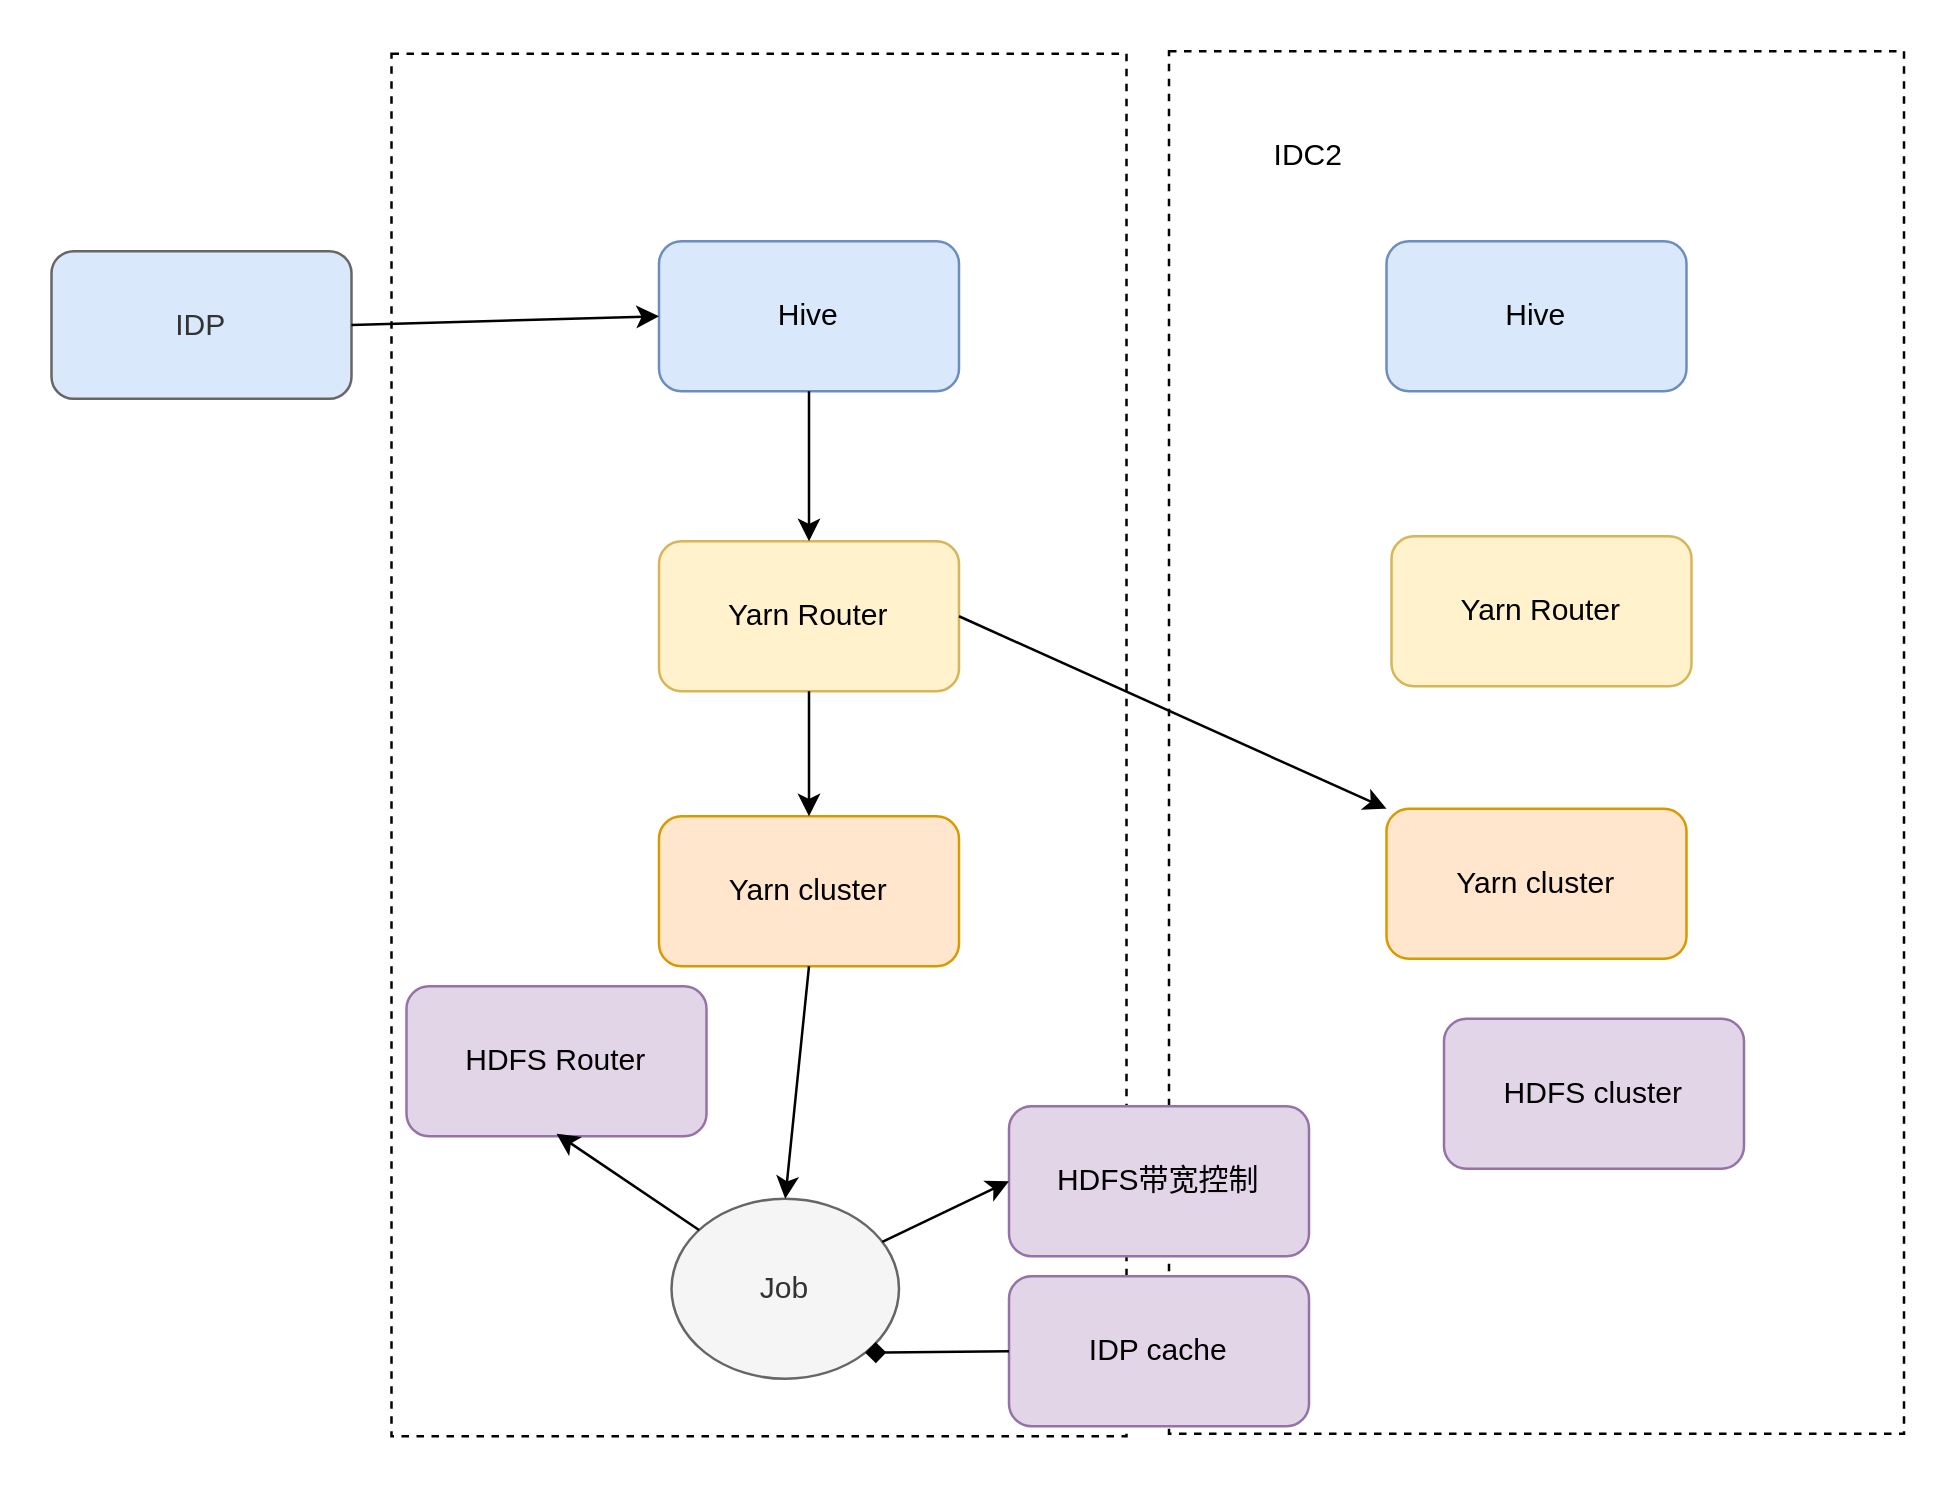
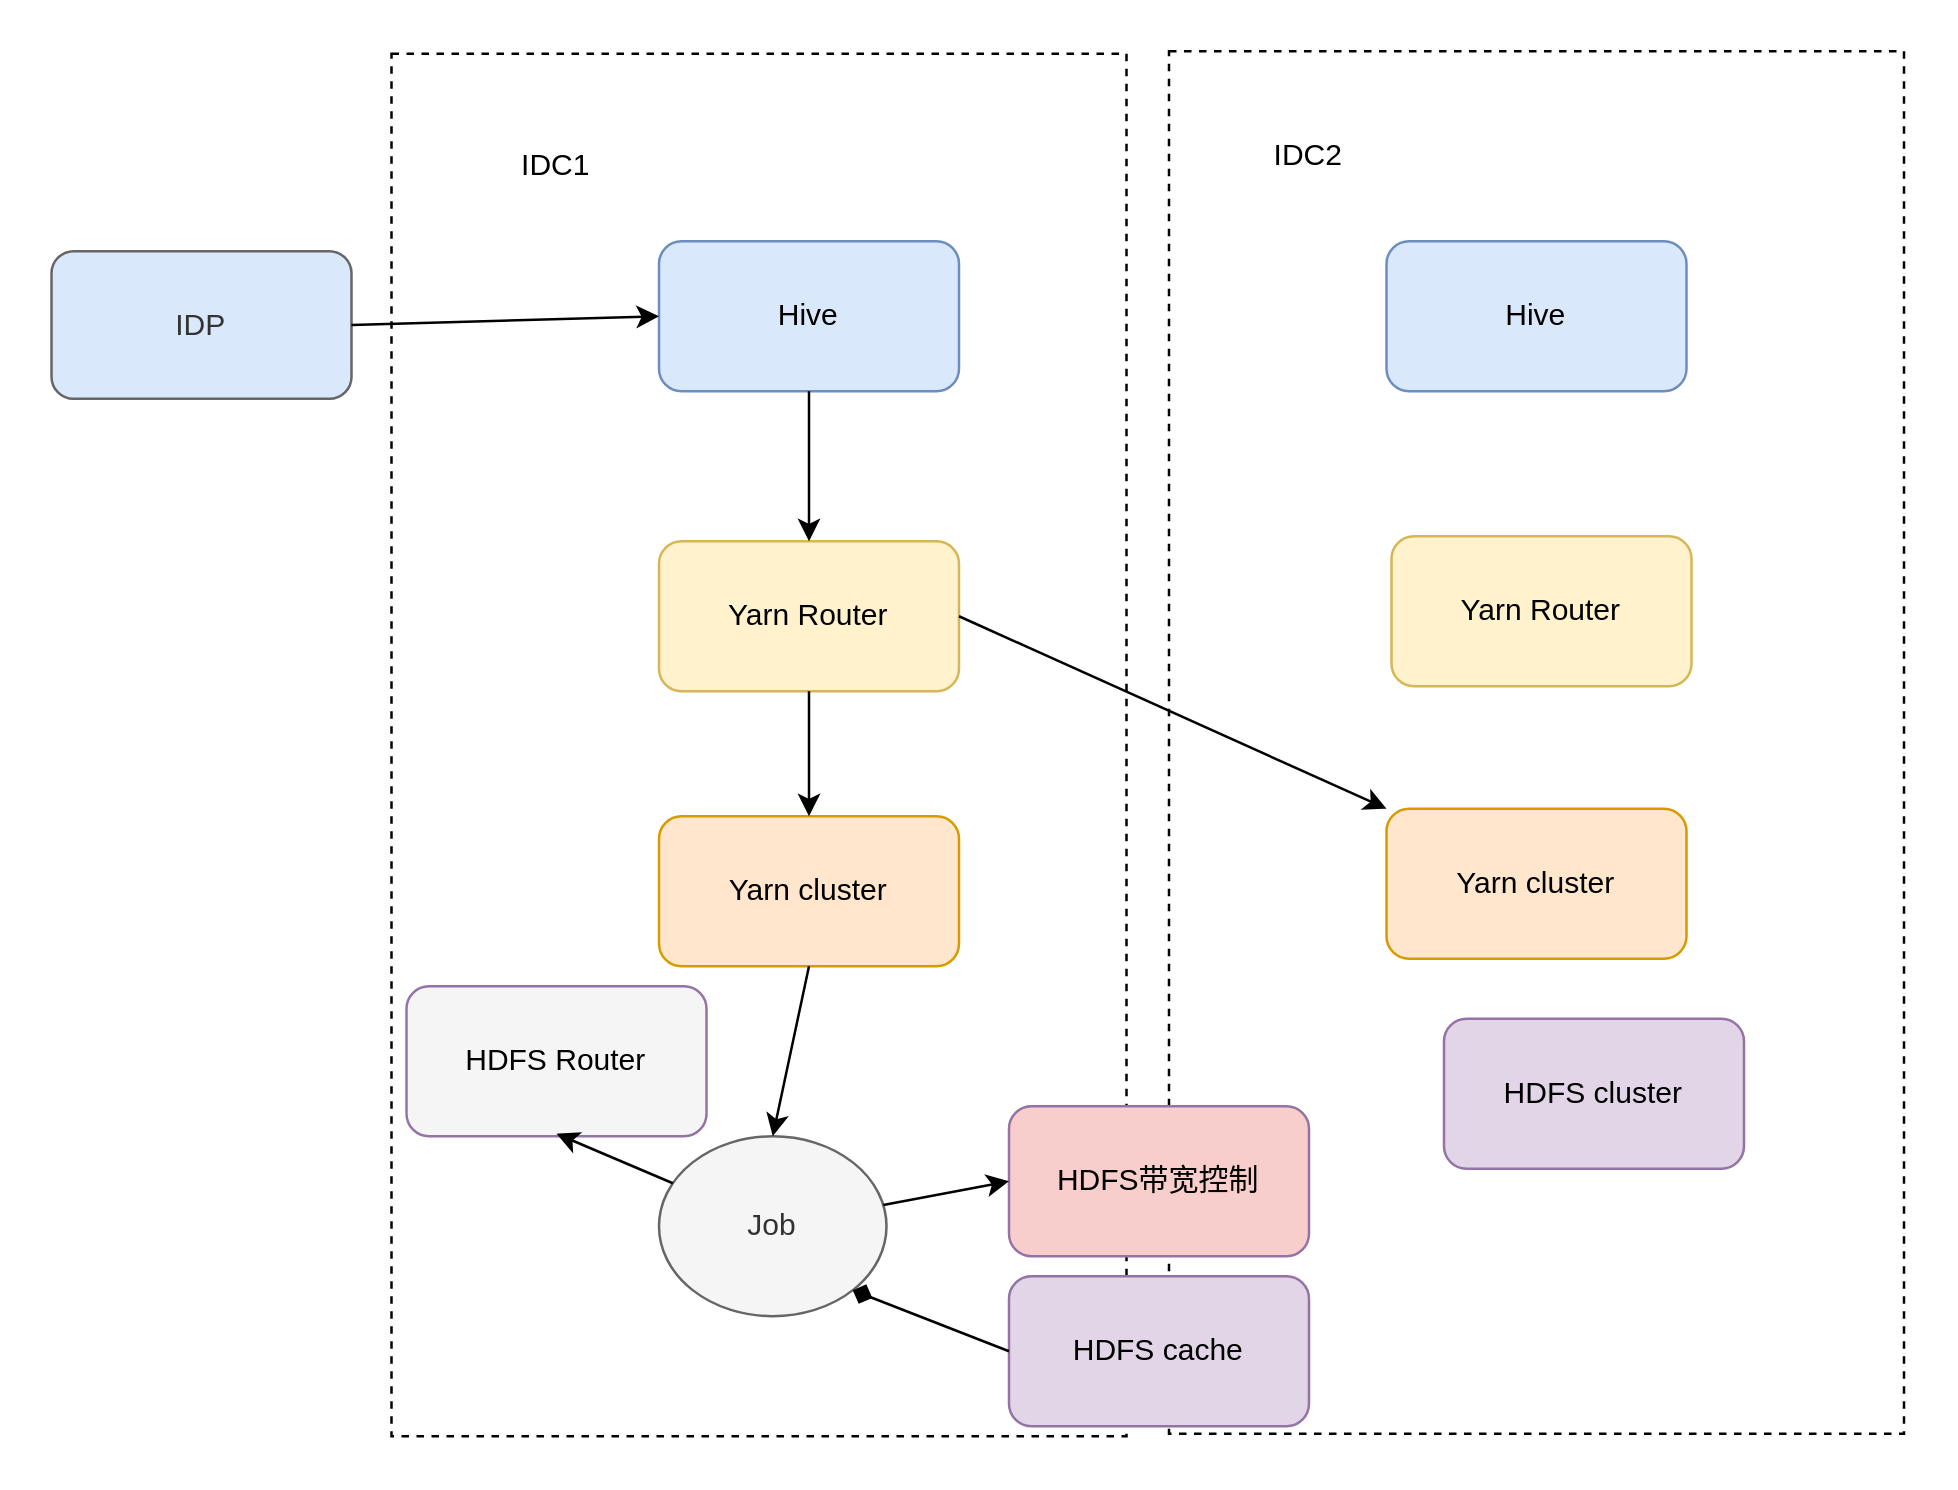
none -> (556, 166)
(556, 1061) -> (556, 1061)
(1159, 1181) -> (1159, 1181)
(785, 1289) -> (773, 1226)
(1159, 1351) -> (1159, 1351)
